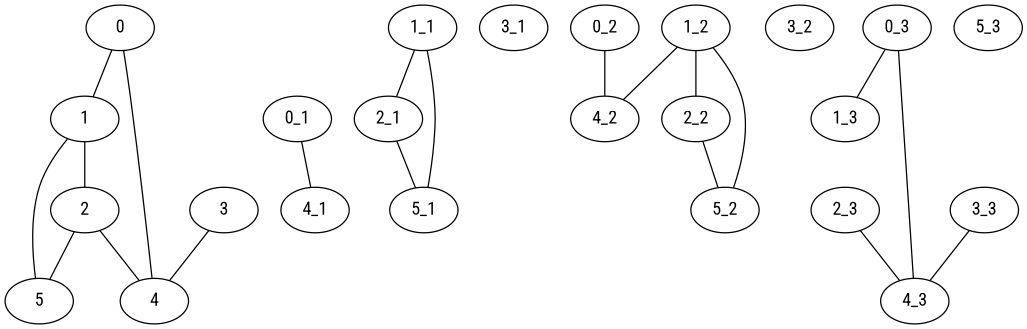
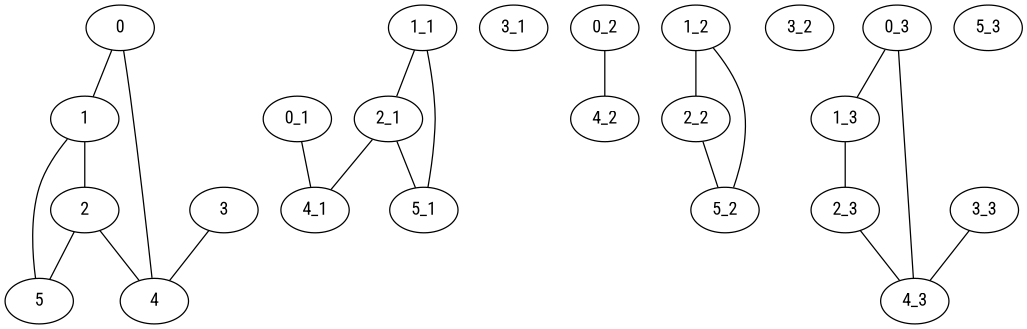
(650, 73) -> none
none -> (352, 165)
none -> (845, 165)
